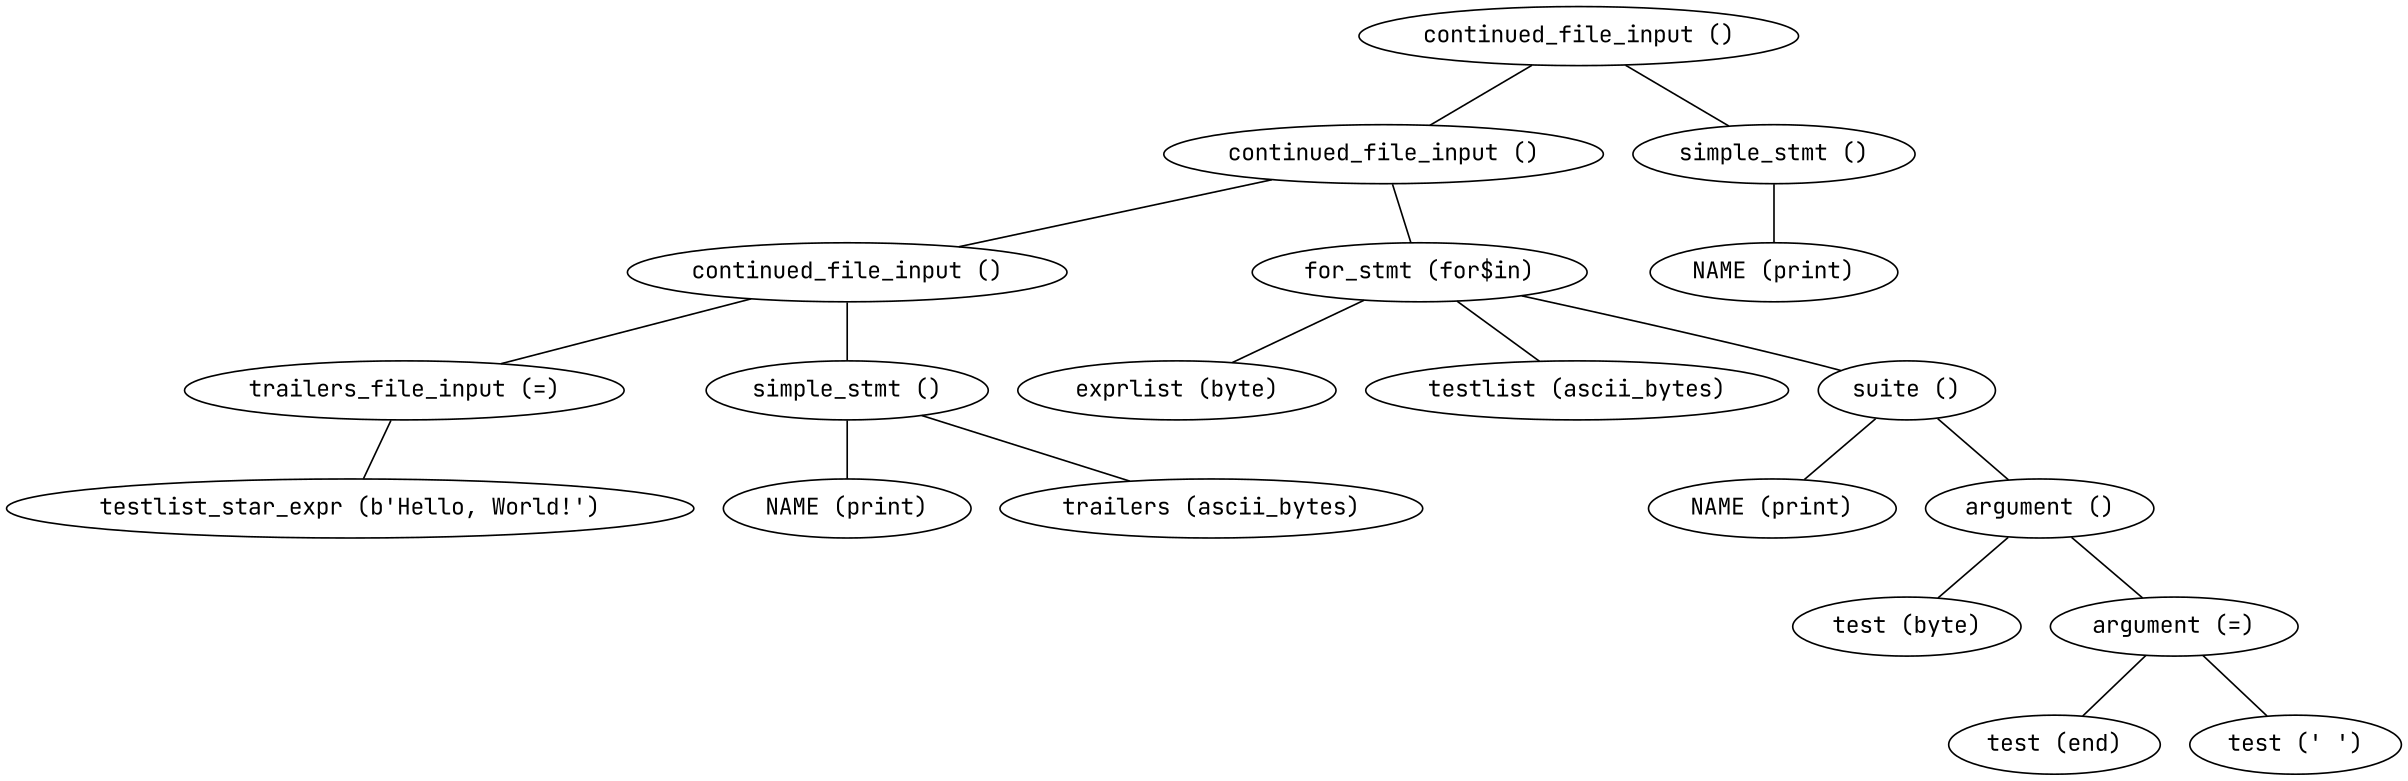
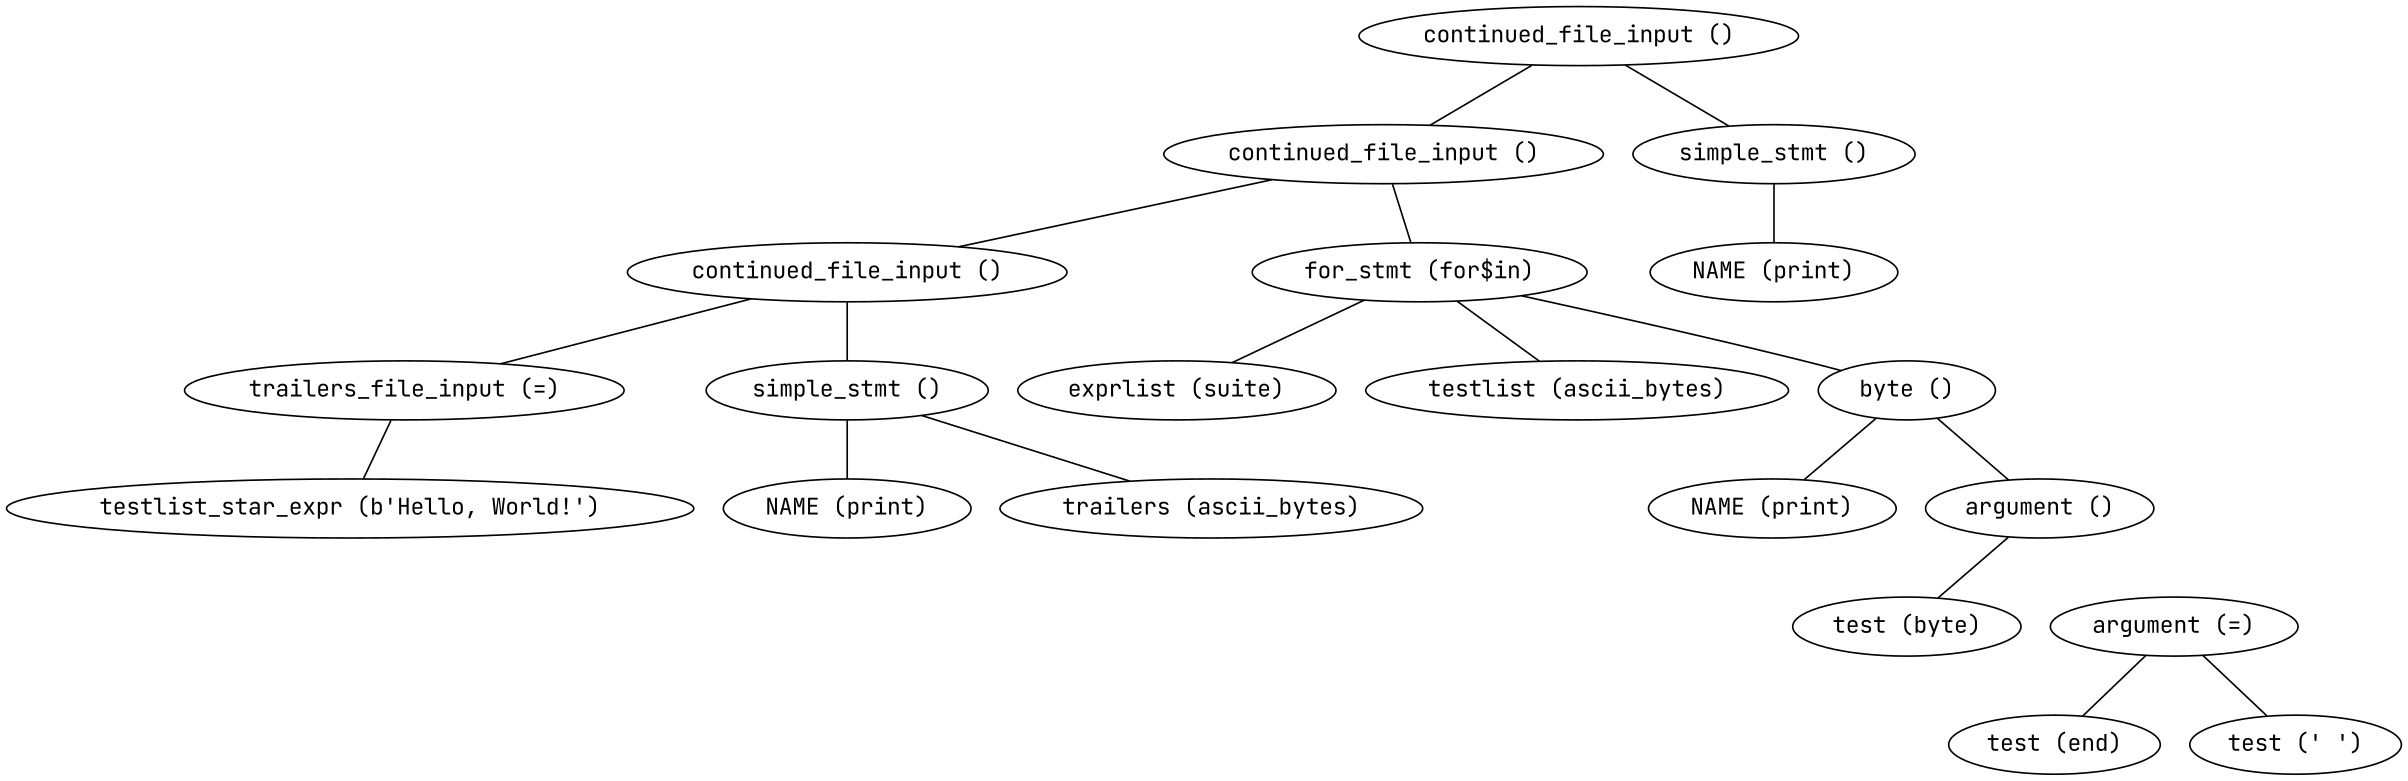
(1177, 390) -> (1177, 390)
(1907, 390) -> (1907, 390)
(2107, 568) -> none
